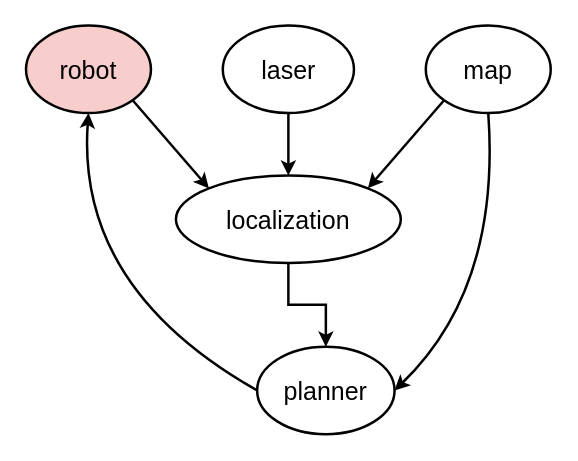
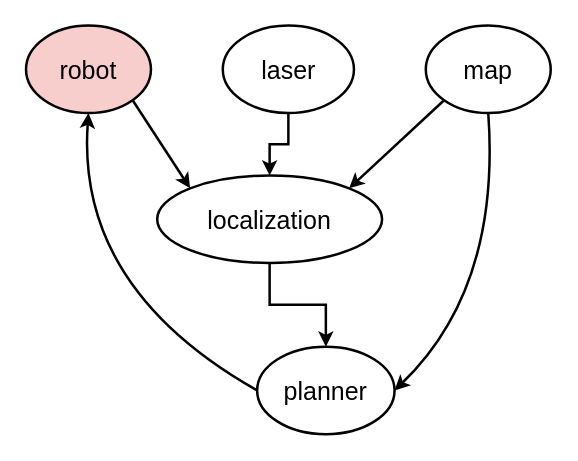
(288, 219) -> (269, 219)
